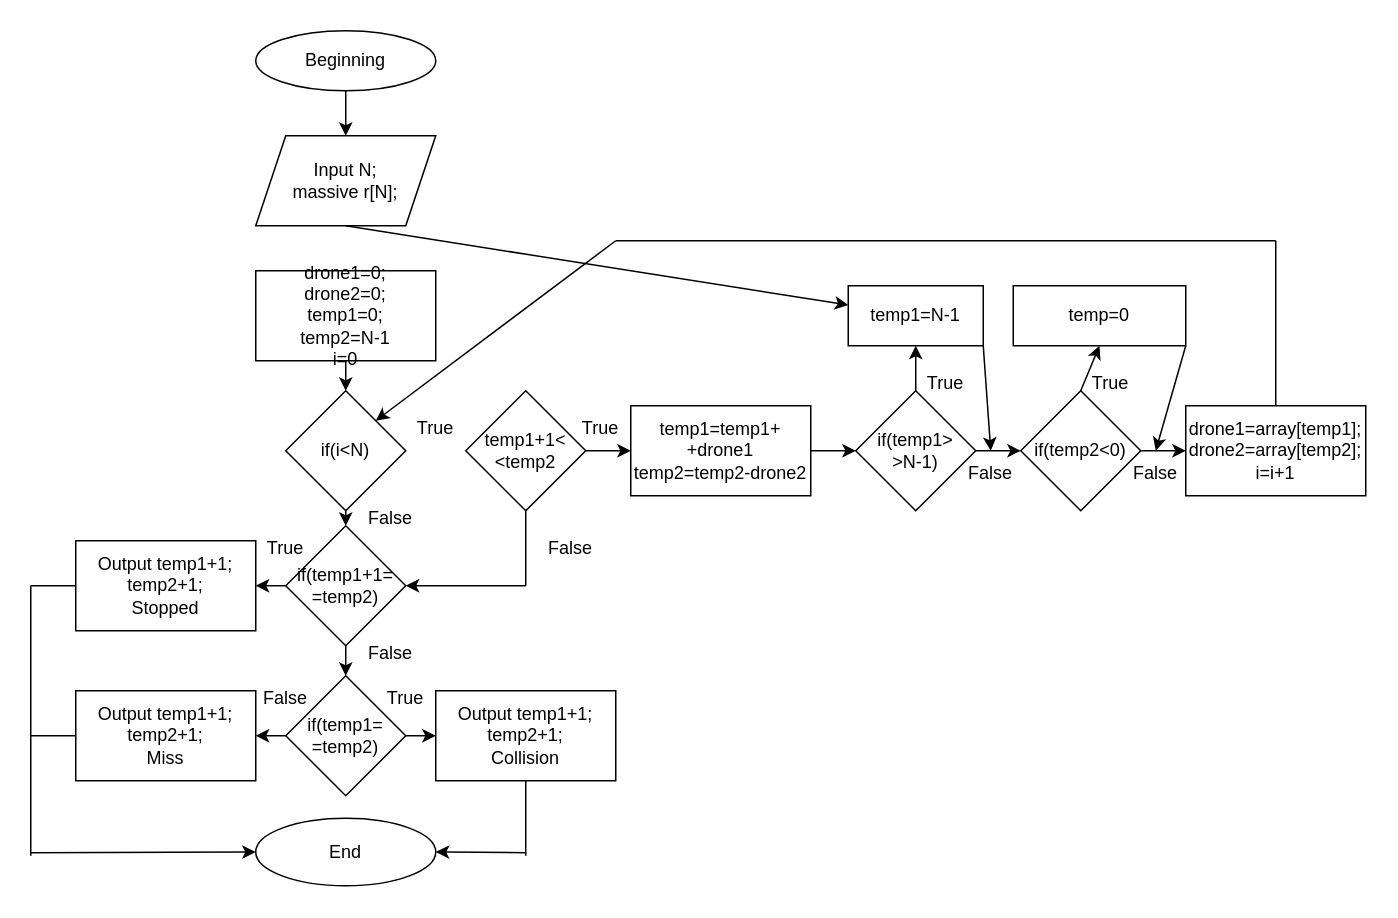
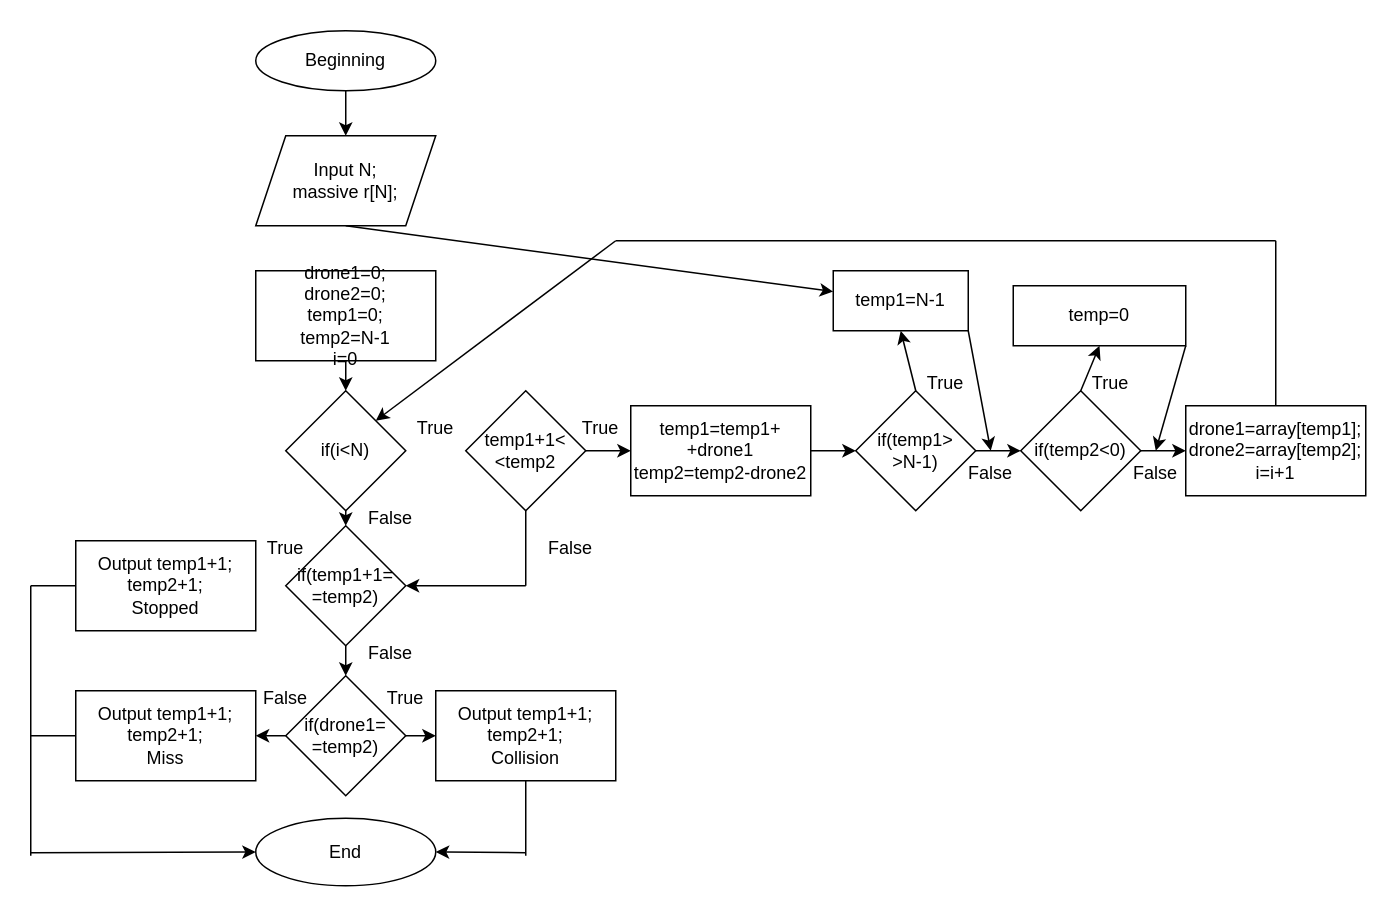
(916, 316) -> (901, 301)
(276, 586) -> none
(346, 736) -> (346, 736)
